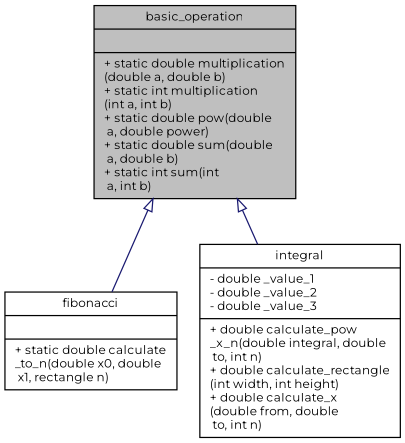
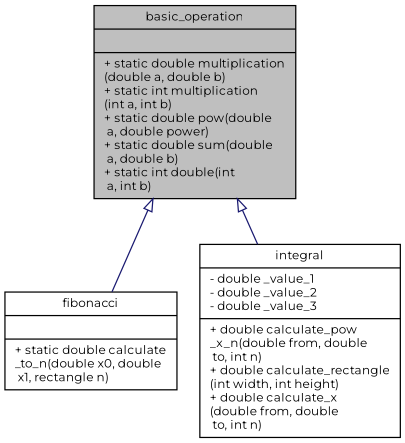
(162, 173) -> (170, 173)
(298, 343) -> (289, 343)
